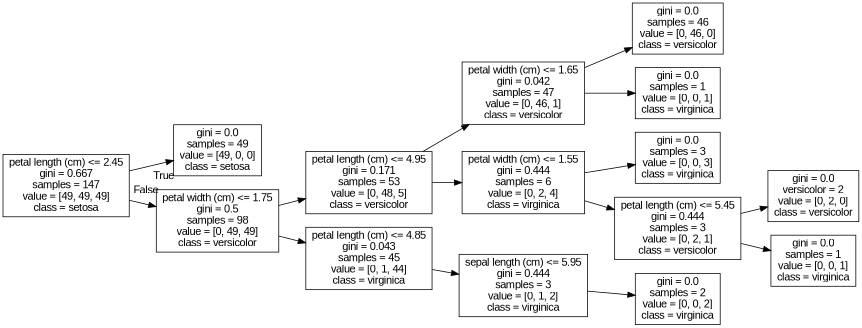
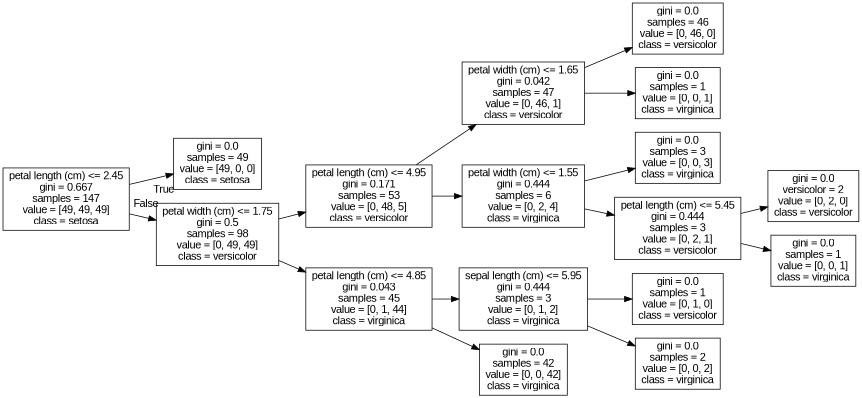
none -> (678, 299)
none -> (523, 370)
